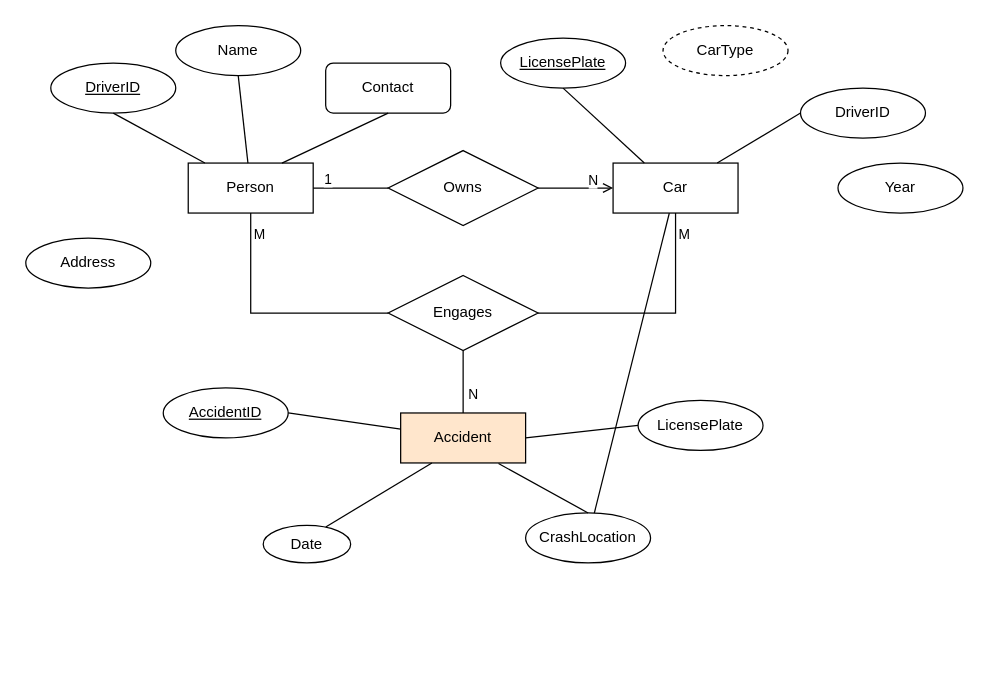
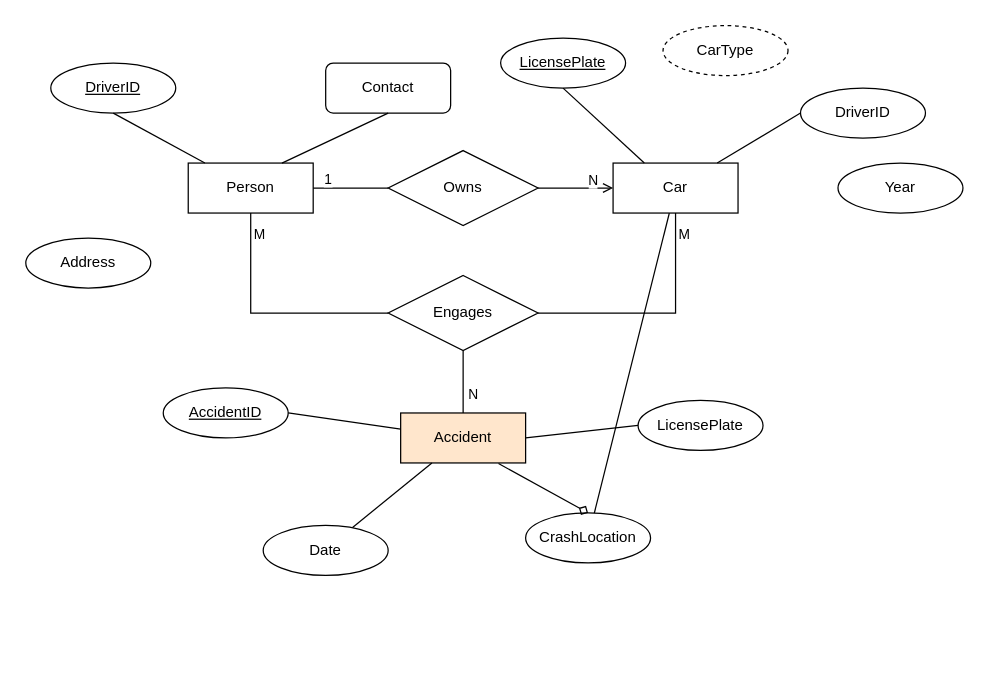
(238, 51) -> none
(243, 119) -> none
(582, 510) -> (578, 508)
(307, 544) -> (326, 551)
